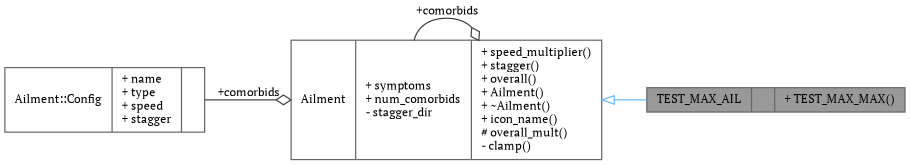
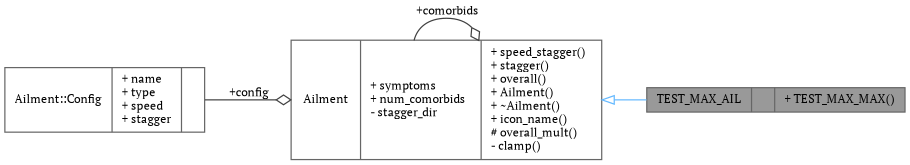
(537, 52) -> (539, 52)
(248, 93) -> (248, 93)
